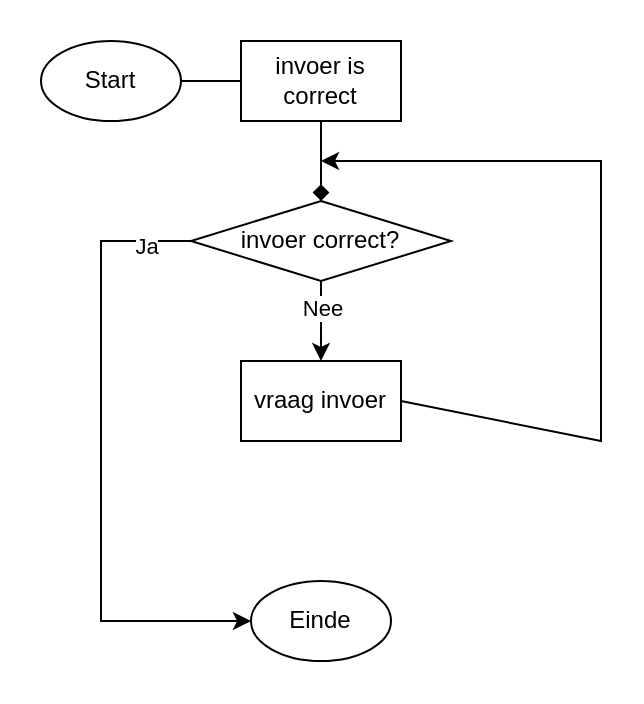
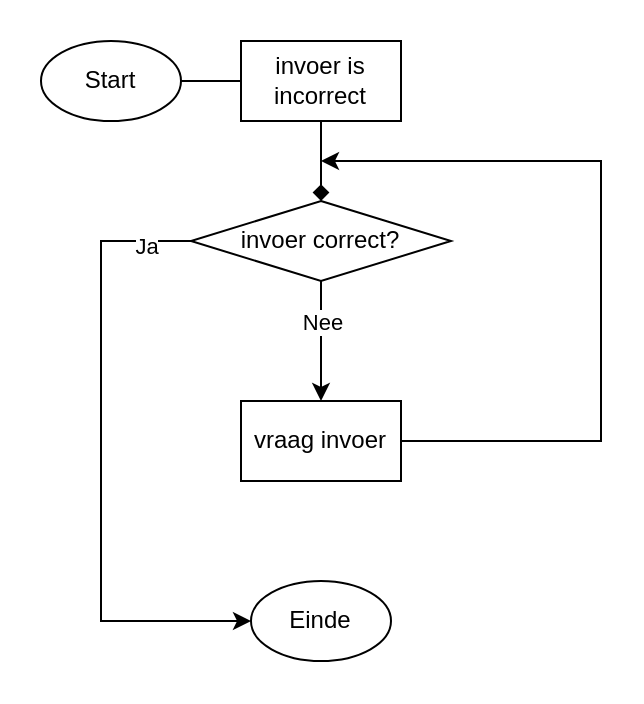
(321, 81) -> (321, 81)
(321, 401) -> (321, 441)
